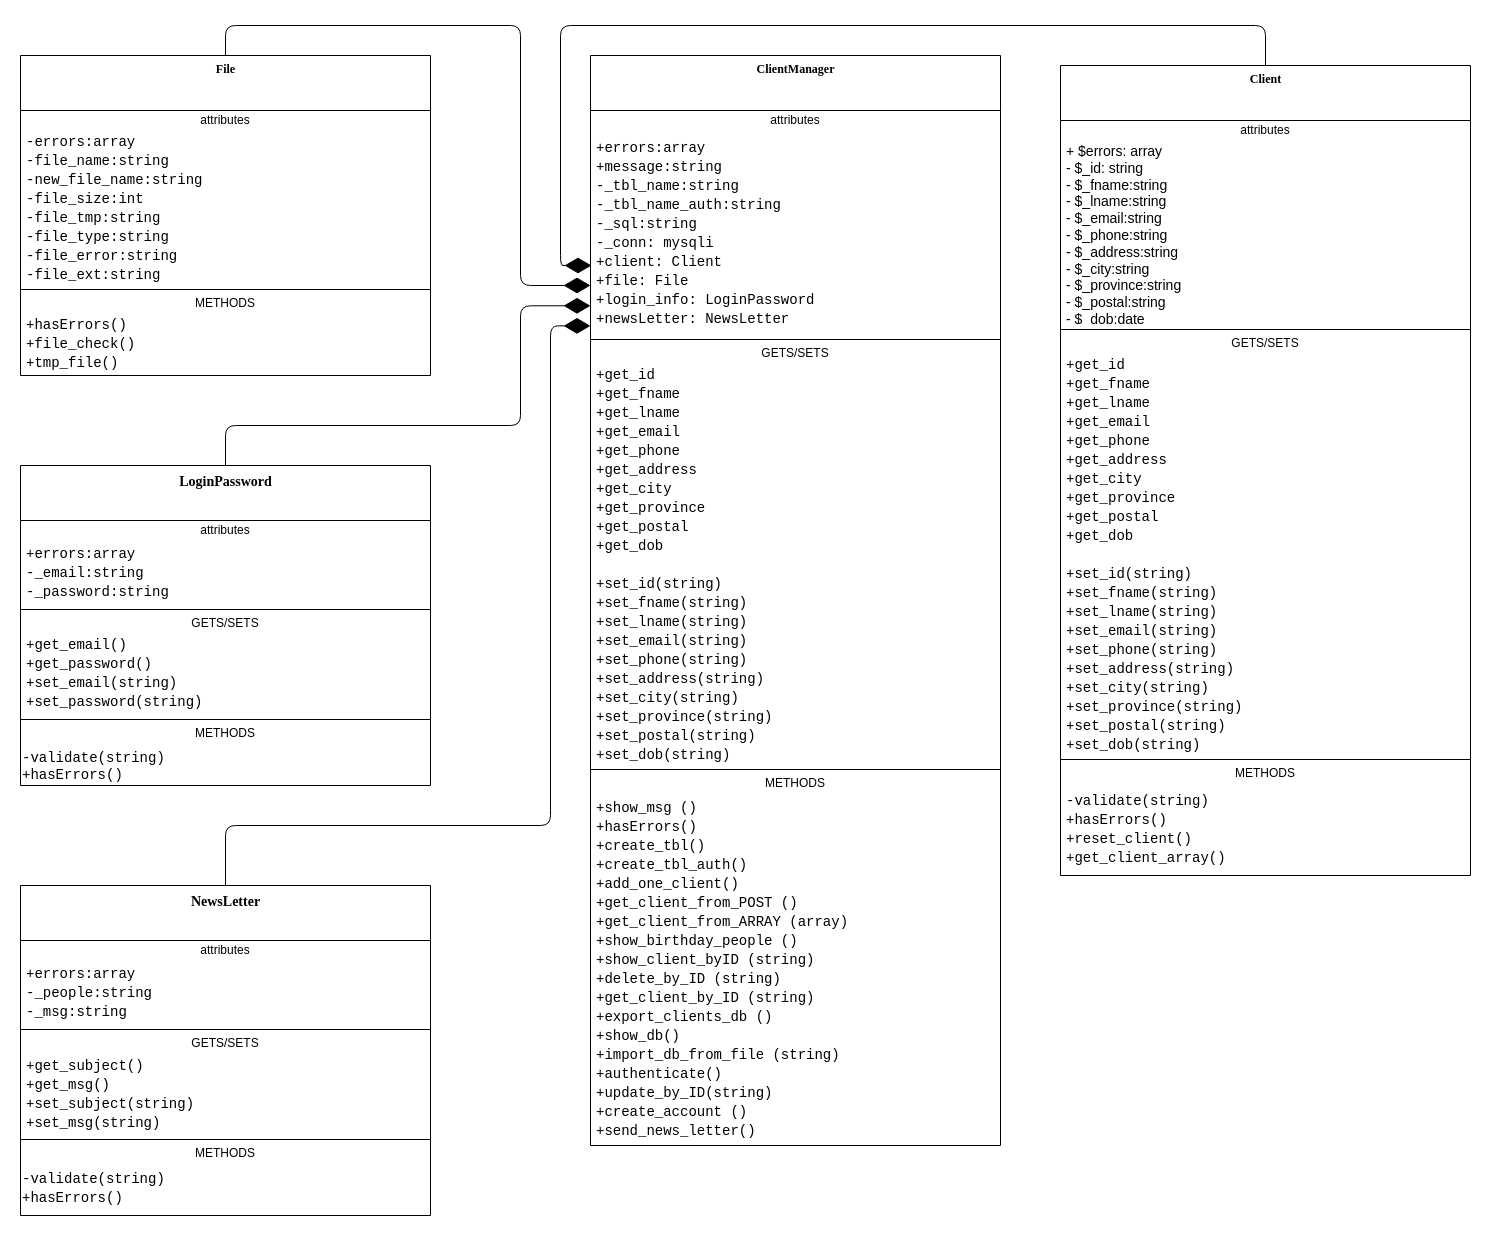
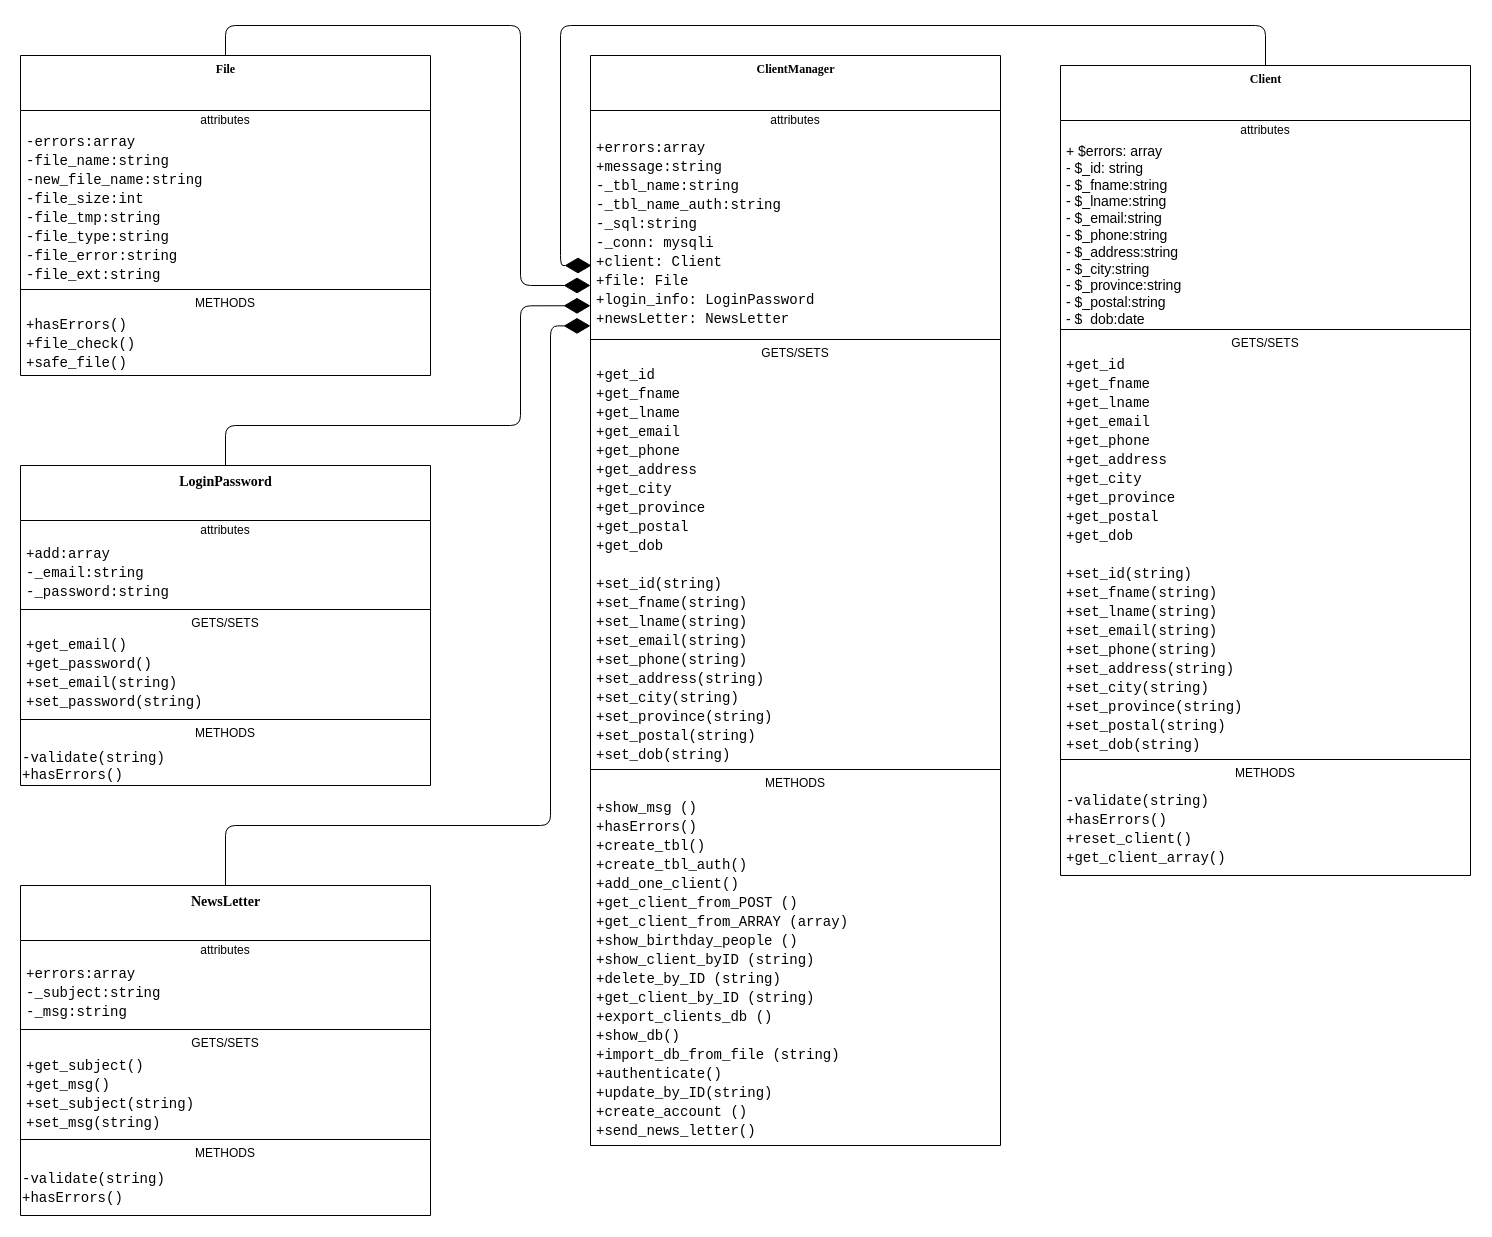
(67, 345) -> (67, 345)
(81, 574) -> (81, 574)
(72, 994) -> (77, 994)
